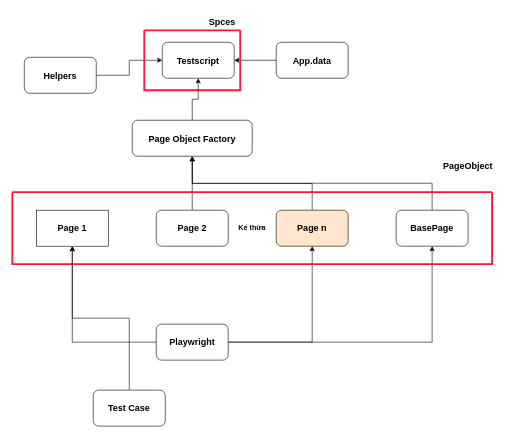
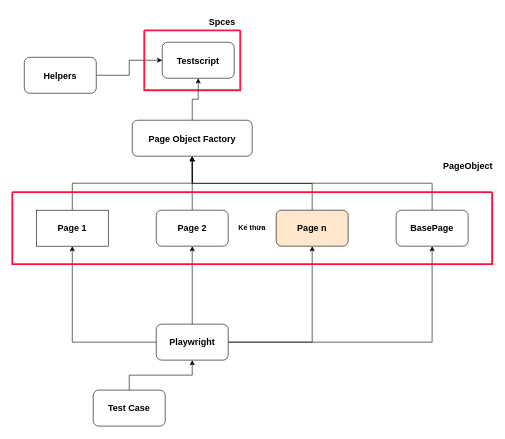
(275, 60) -> none
(312, 60) -> none
none -> (117, 183)
none -> (192, 251)
(129, 320) -> (192, 365)
